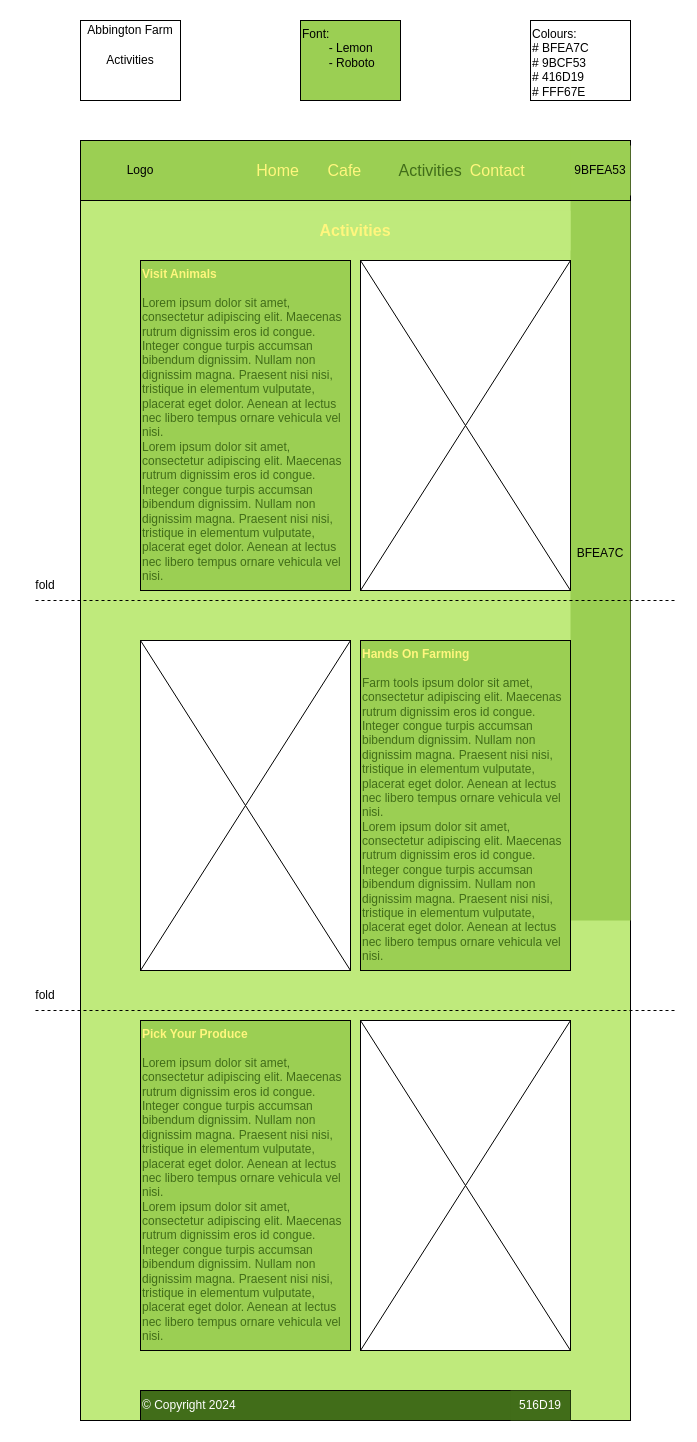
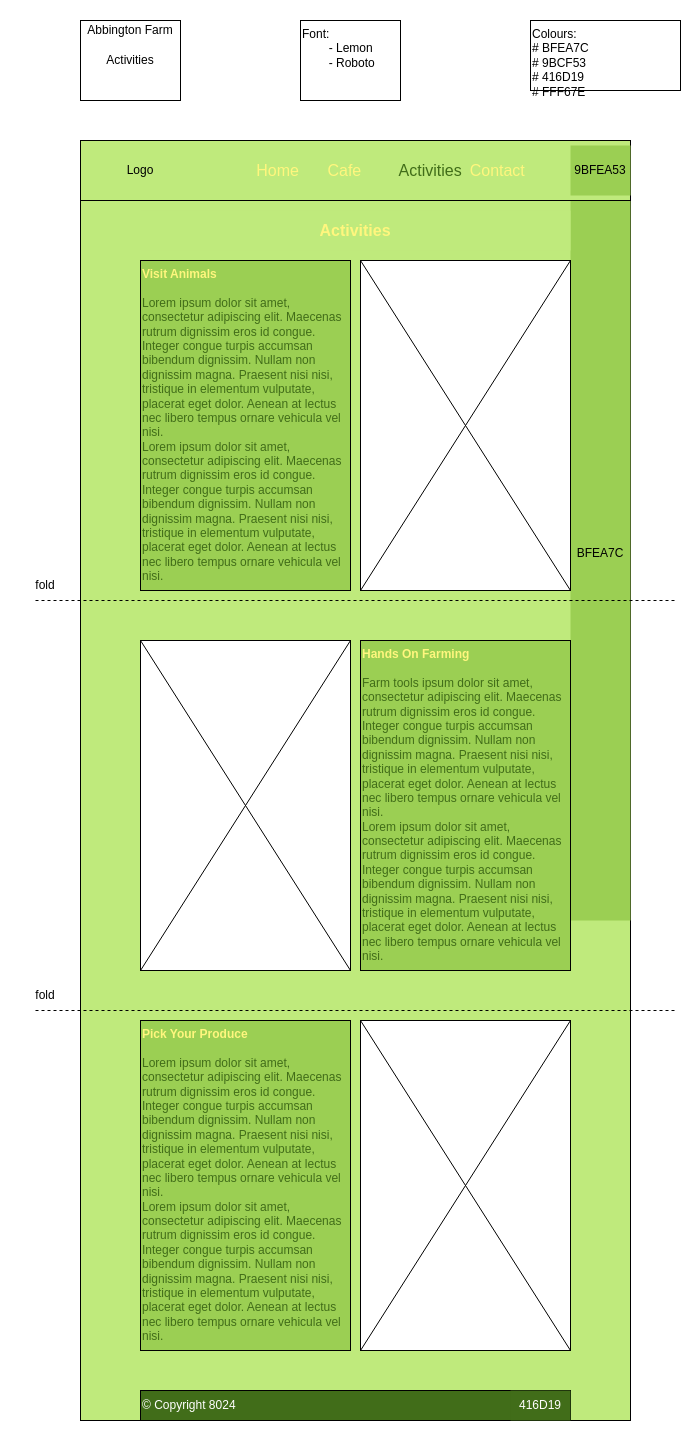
(351, 61) -> (351, 61)
(581, 61) -> (606, 56)
(356, 171) -> (356, 171)
(192, 1406) -> (192, 1406)
(541, 1406) -> (541, 1406)
